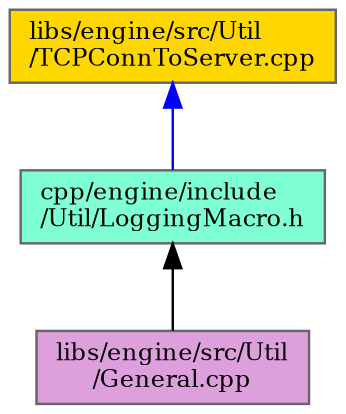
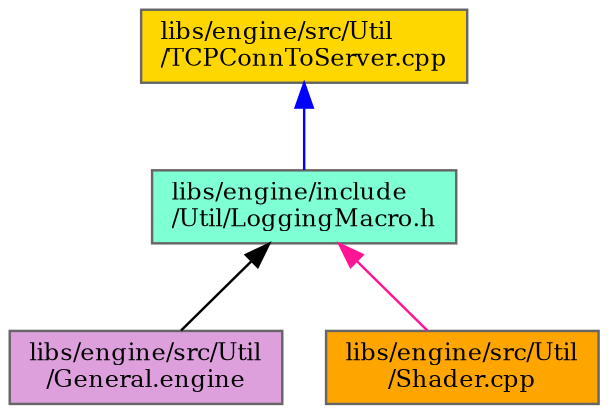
(173, 207) -> (304, 207)
(173, 367) -> (146, 367)
none -> (462, 367)
